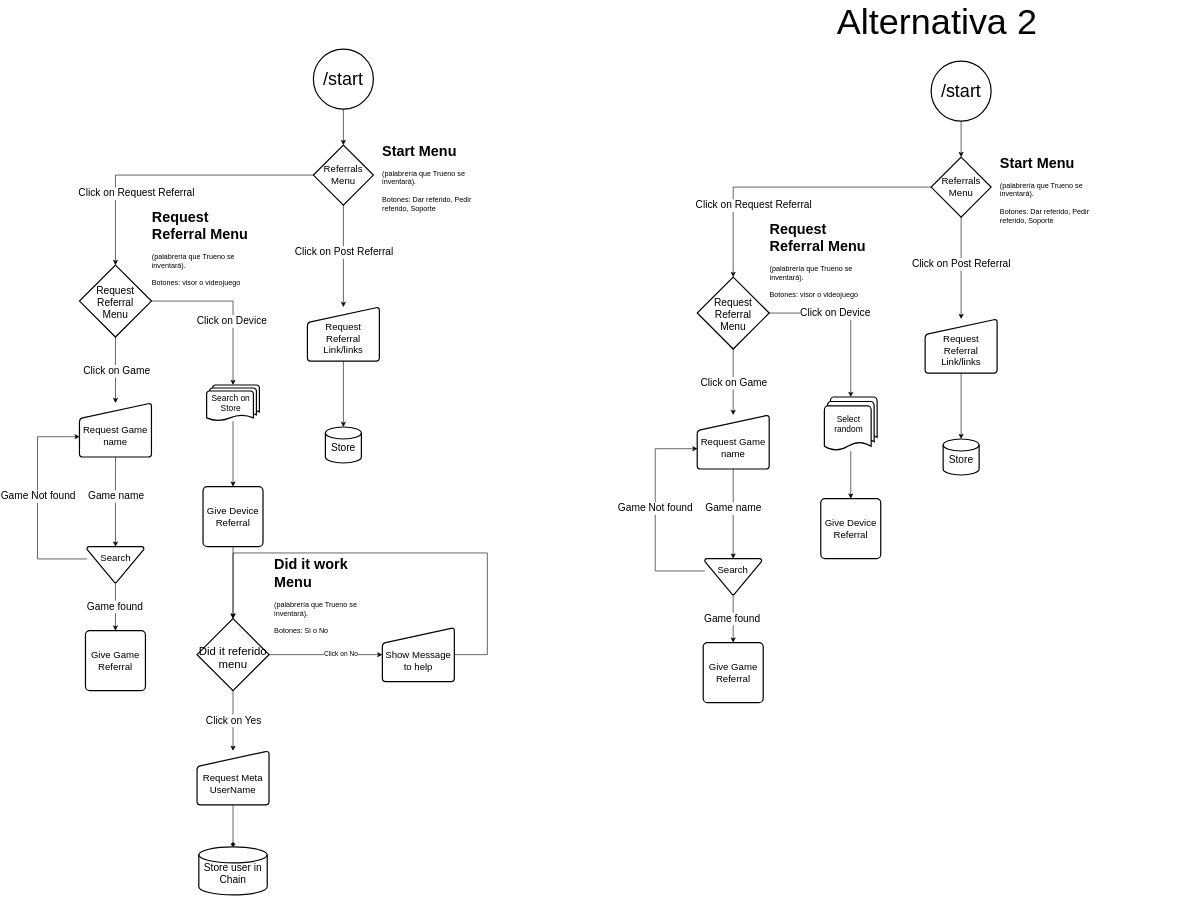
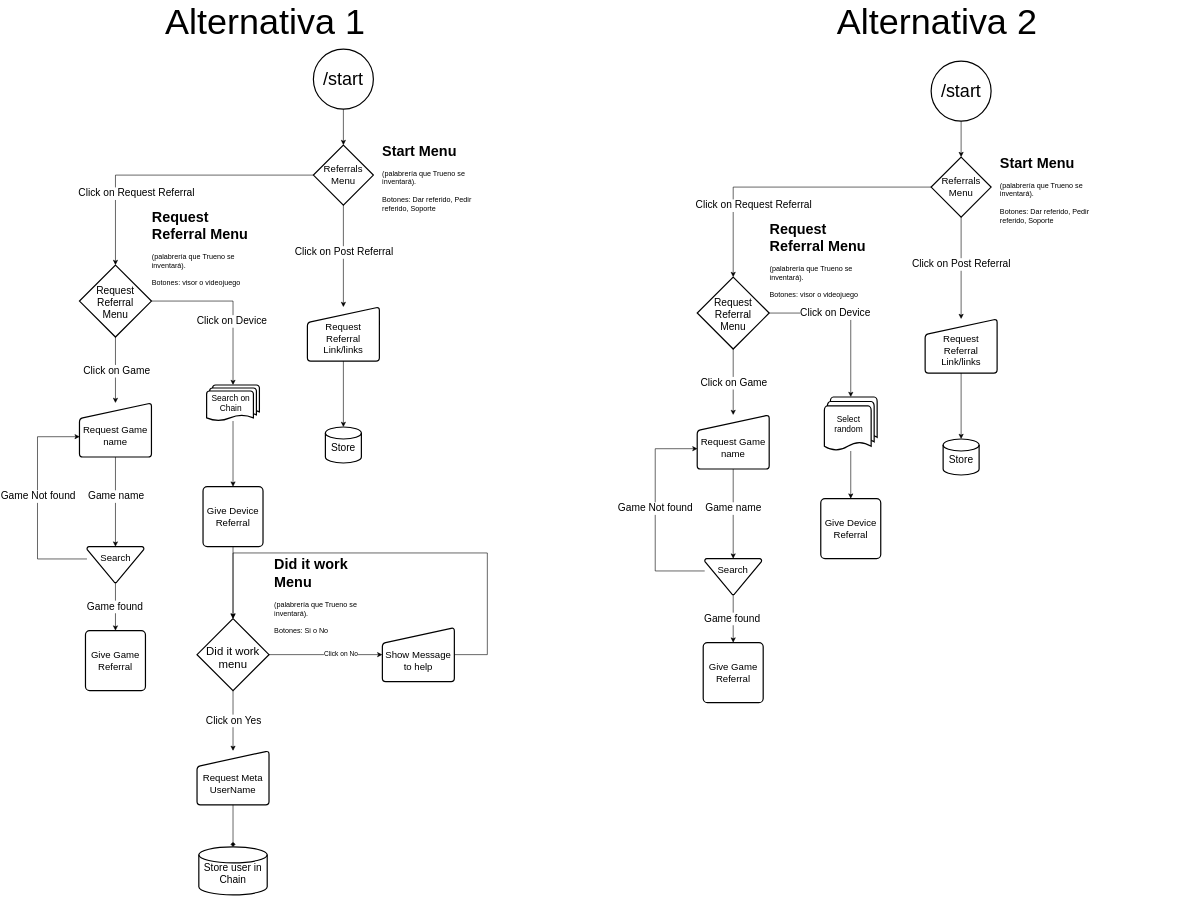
none -> (266, 22)
(231, 403) -> (231, 403)
(233, 658) -> (233, 658)
